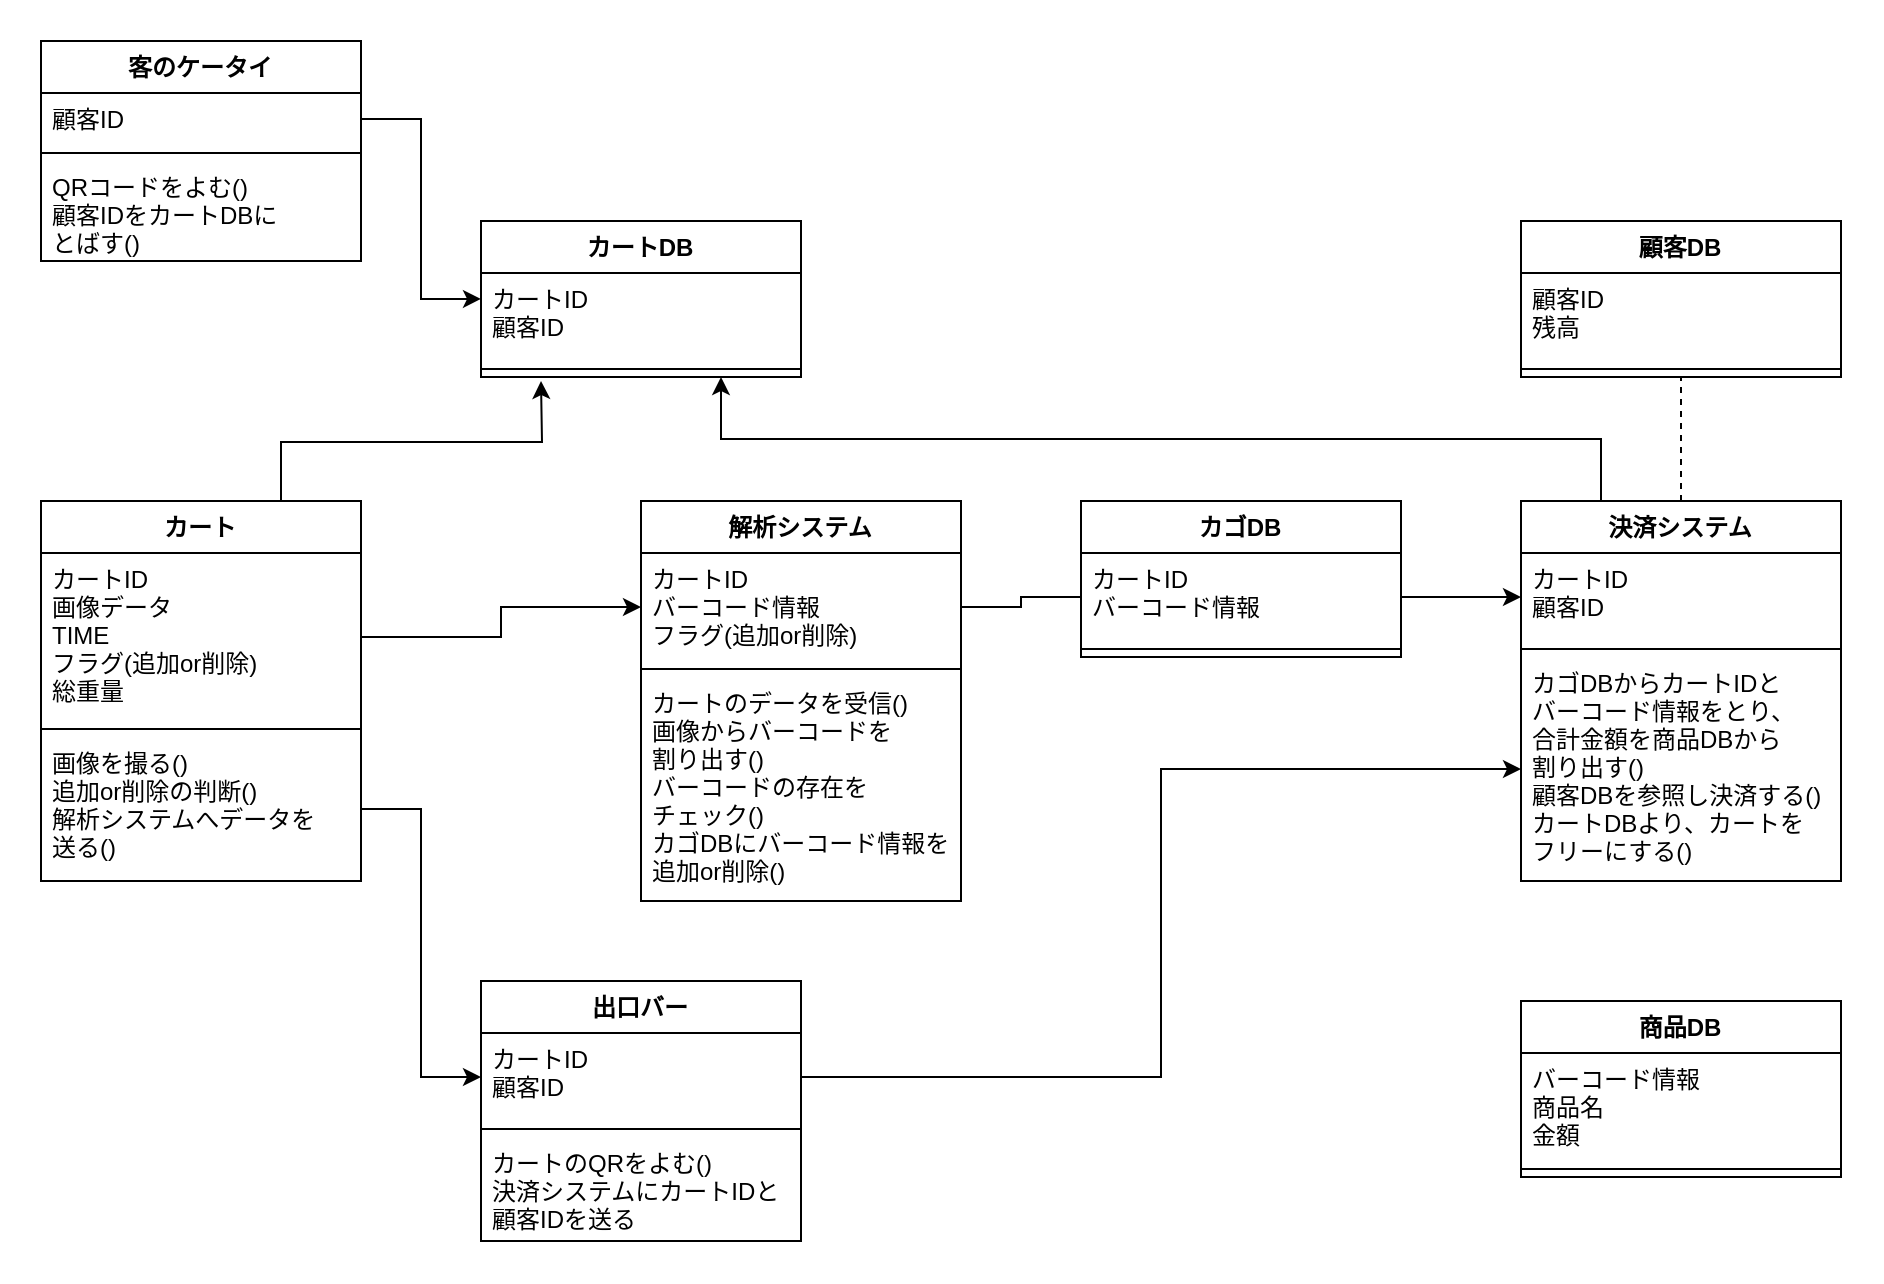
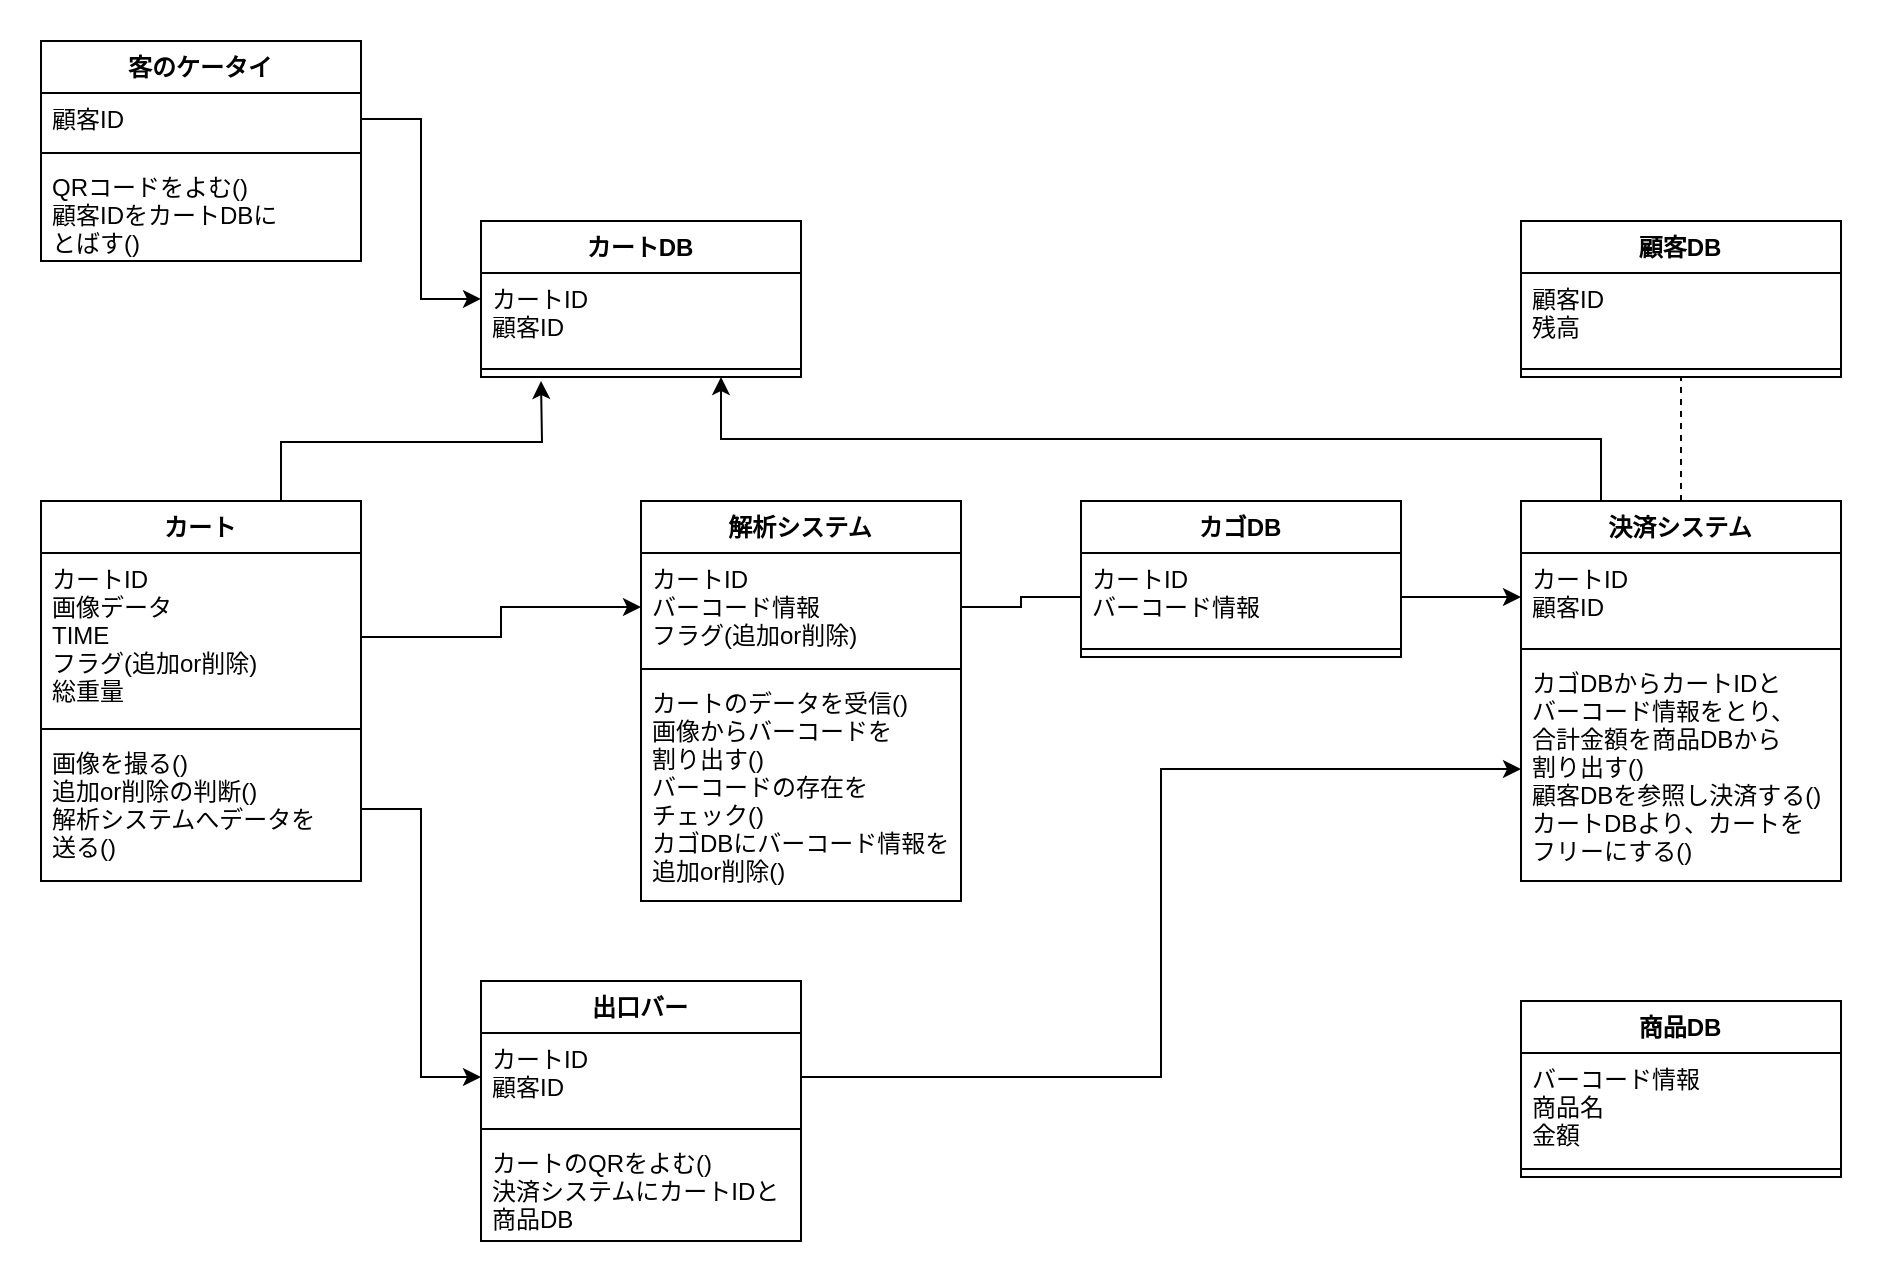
(603, 1164) -> (603, 1164)
